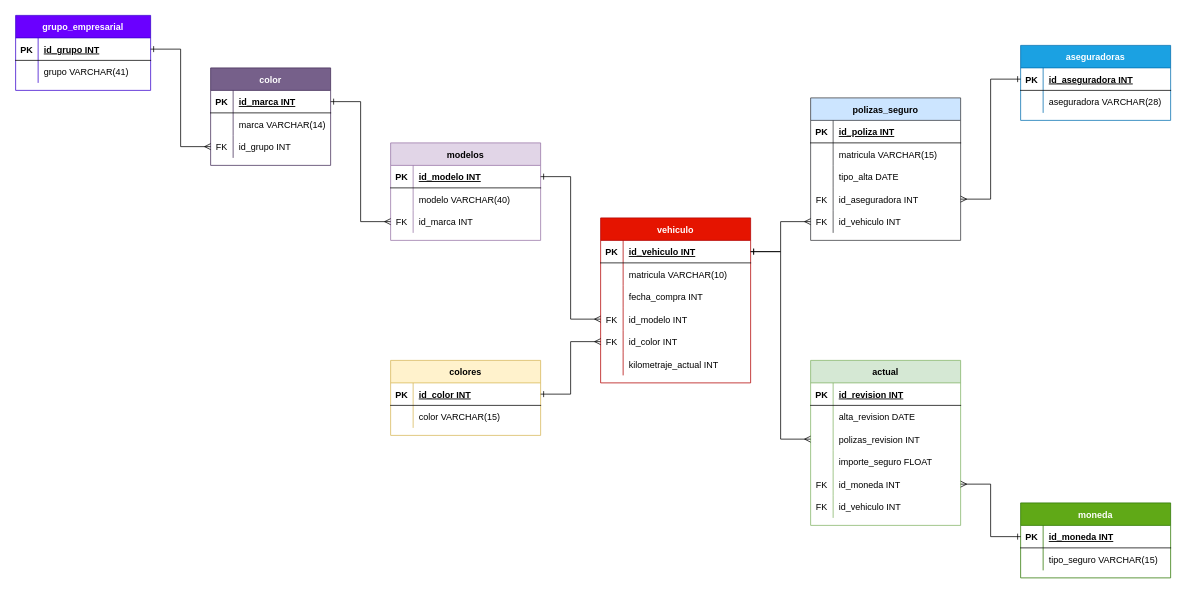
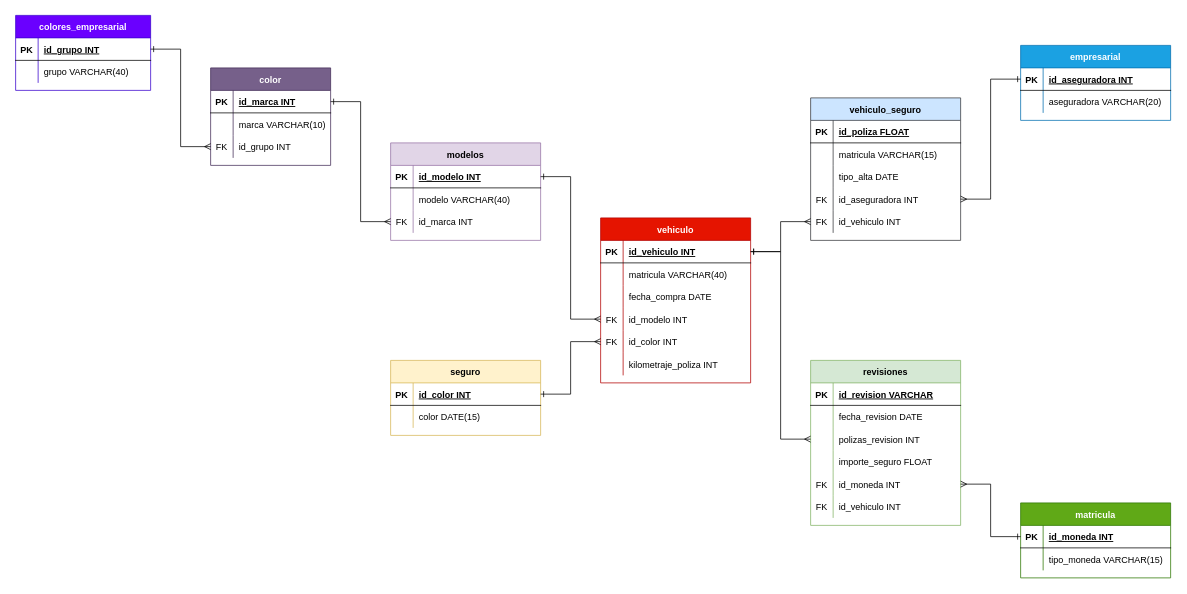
(83, 27) -> (83, 27)
(1095, 57) -> (1095, 57)
(85, 72) -> (85, 72)
(1105, 102) -> (1105, 102)
(885, 110) -> (885, 110)
(280, 125) -> (280, 125)
(867, 132) -> (872, 132)
(678, 275) -> (678, 275)
(668, 297) -> (670, 297)
(679, 365) -> (678, 365)
(465, 372) -> (465, 372)
(885, 372) -> (885, 372)
(872, 395) -> (882, 395)
(459, 417) -> (451, 417)
(879, 417) -> (883, 417)
(1095, 515) -> (1095, 515)
(1104, 560) -> (1104, 560)
